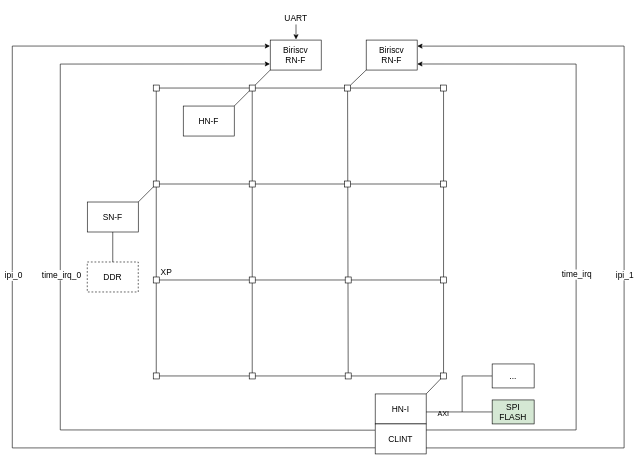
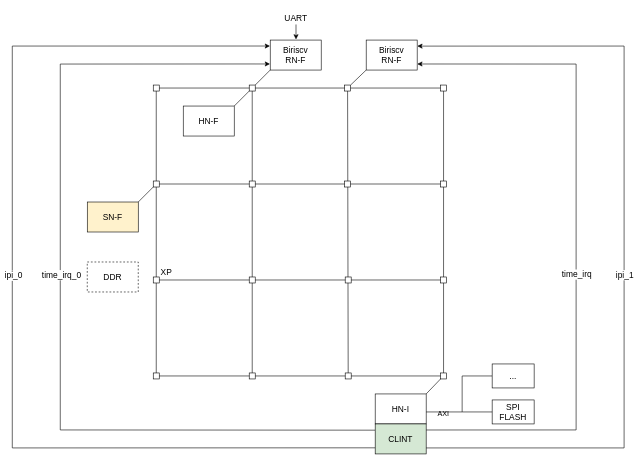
(113, 217) -> (113, 217)
(113, 247) -> none
(513, 412) -> (513, 412)
(401, 439) -> (401, 439)
